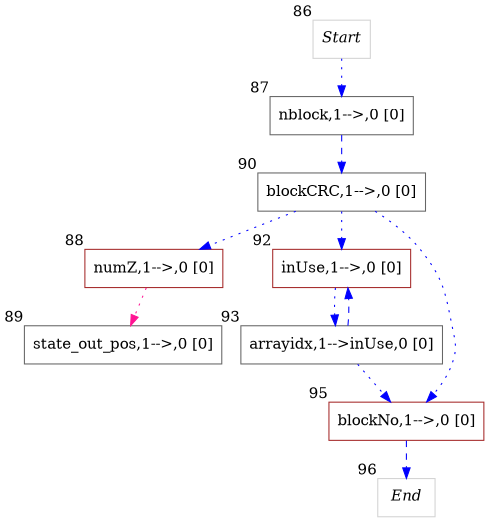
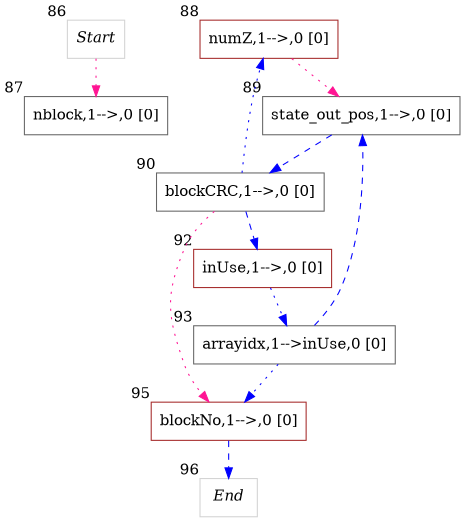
(342, 72) -> (96, 72)
(342, 149) -> (305, 151)
(342, 225) -> (250, 225)
(444, 292) -> (171, 299)
(349, 312) -> (355, 241)
